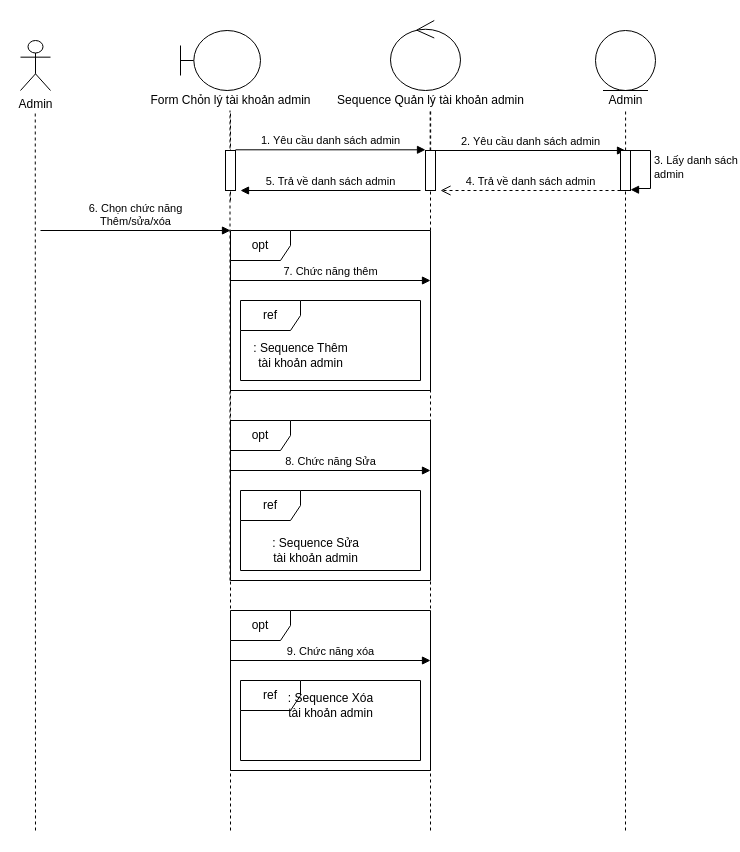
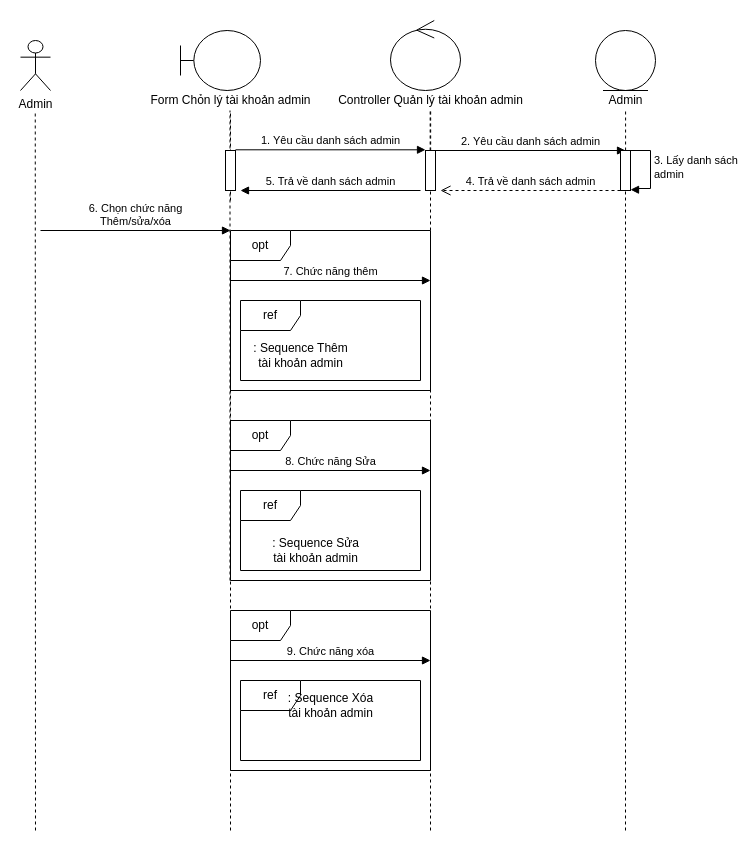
(431, 101) -> (431, 101)
